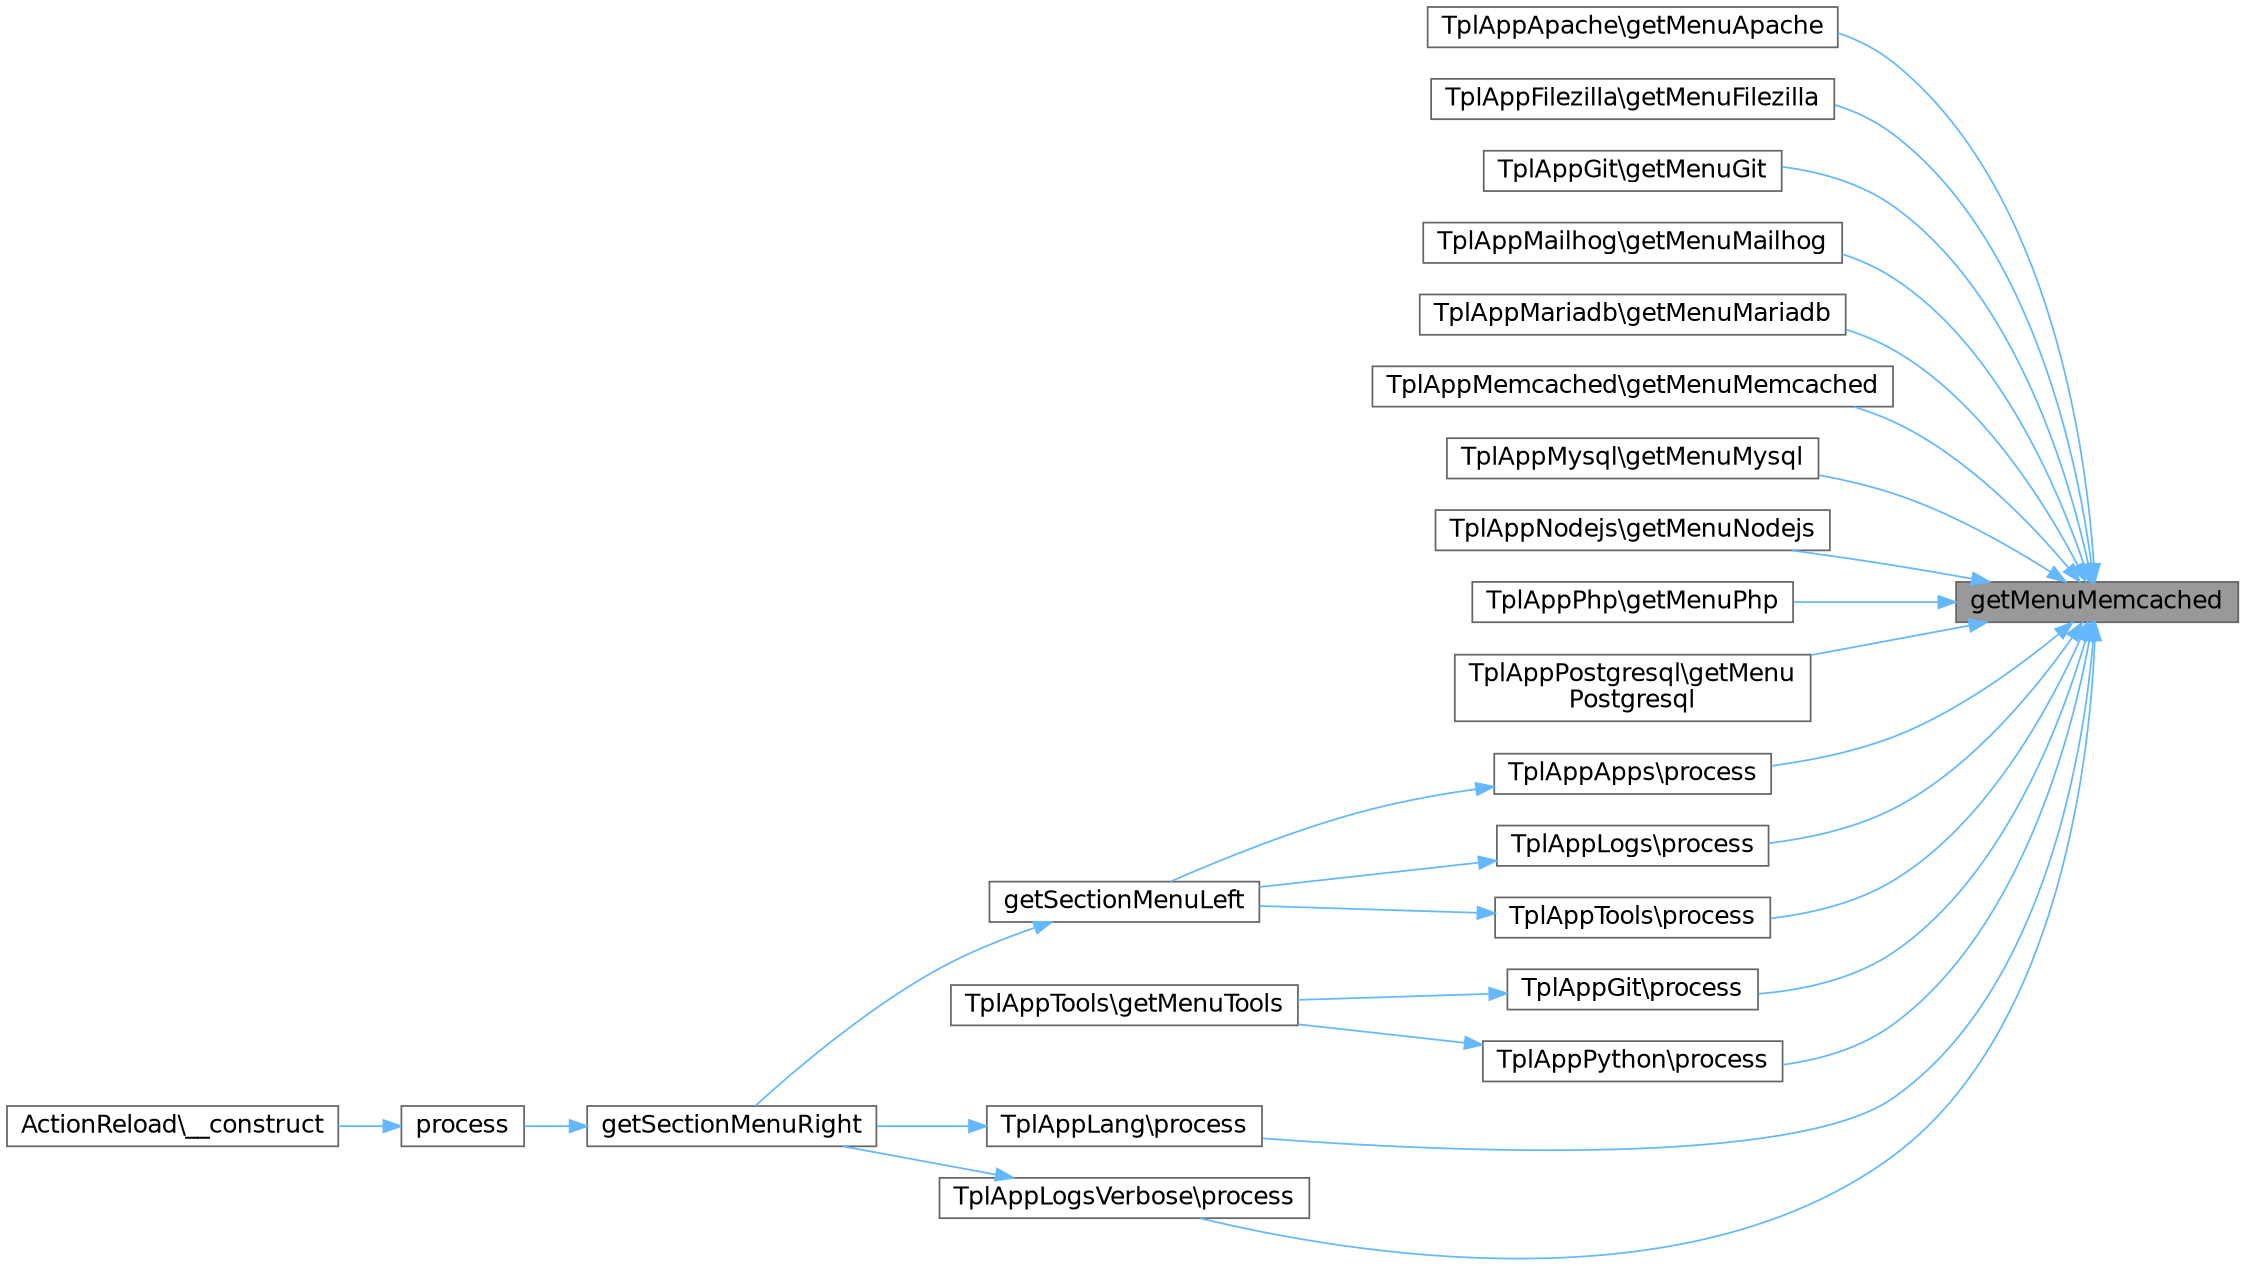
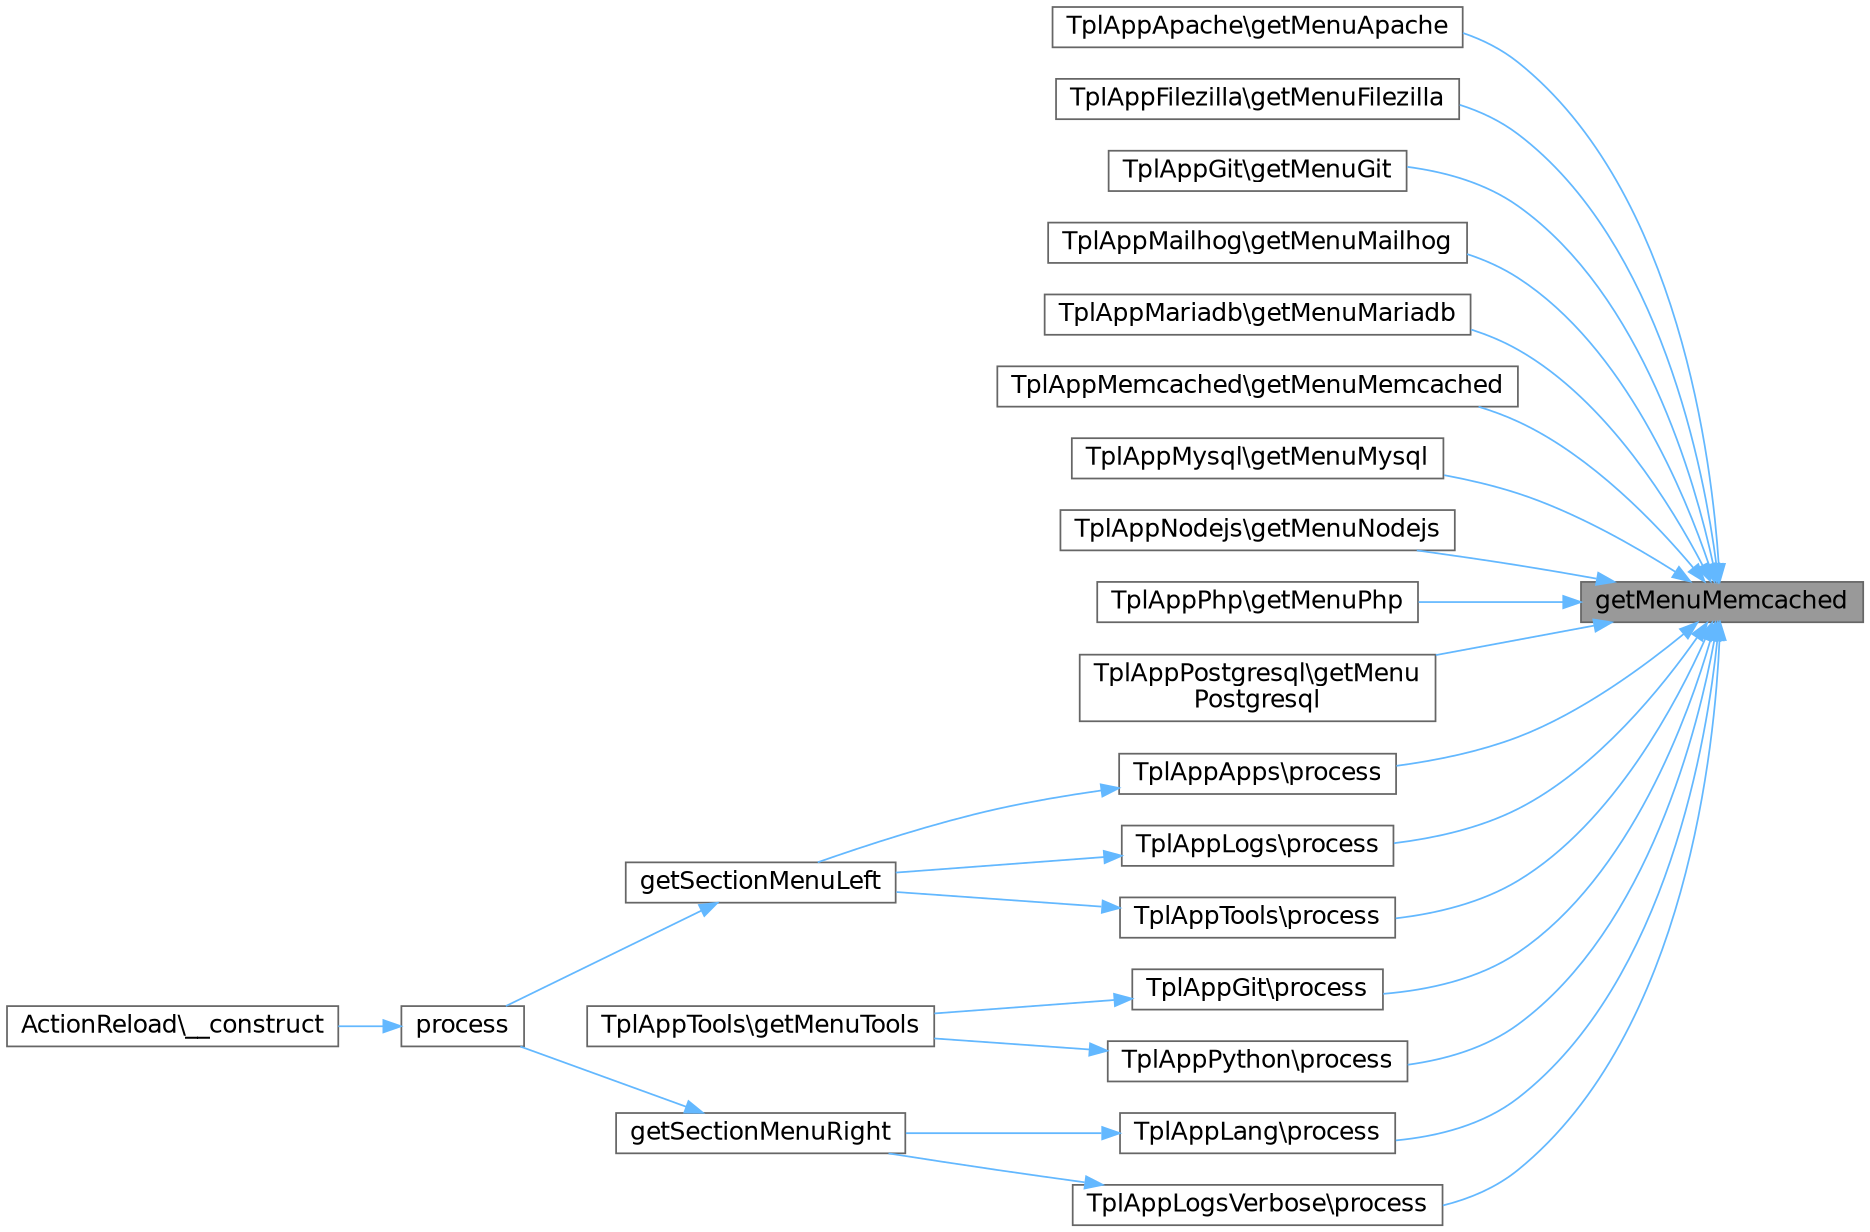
(886, 1002) -> (604, 958)
